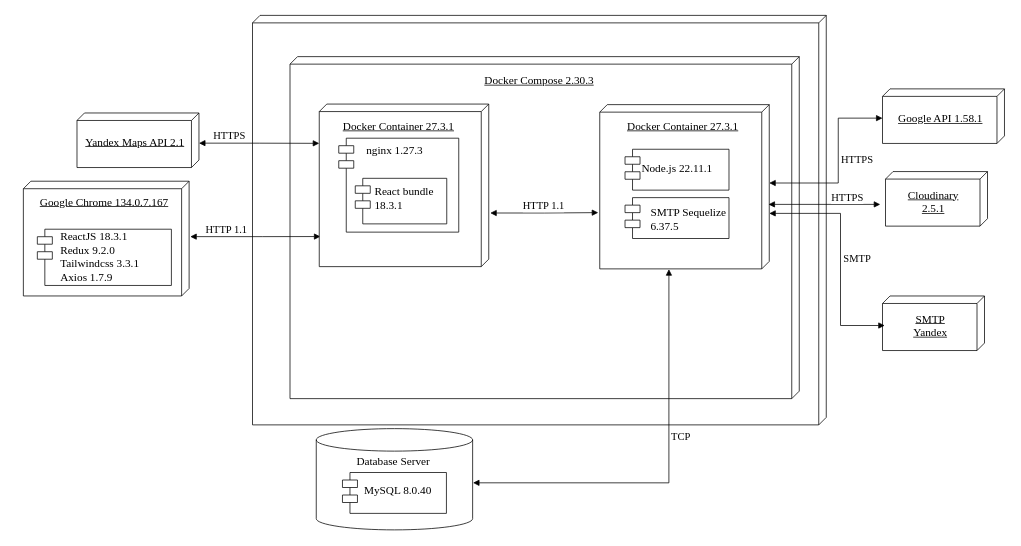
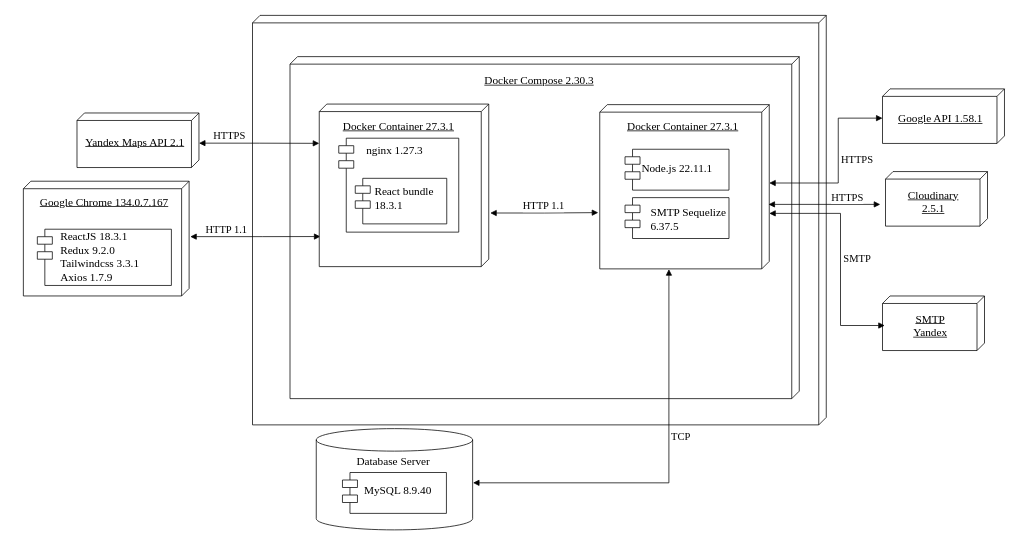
(398, 490) -> (398, 490)
